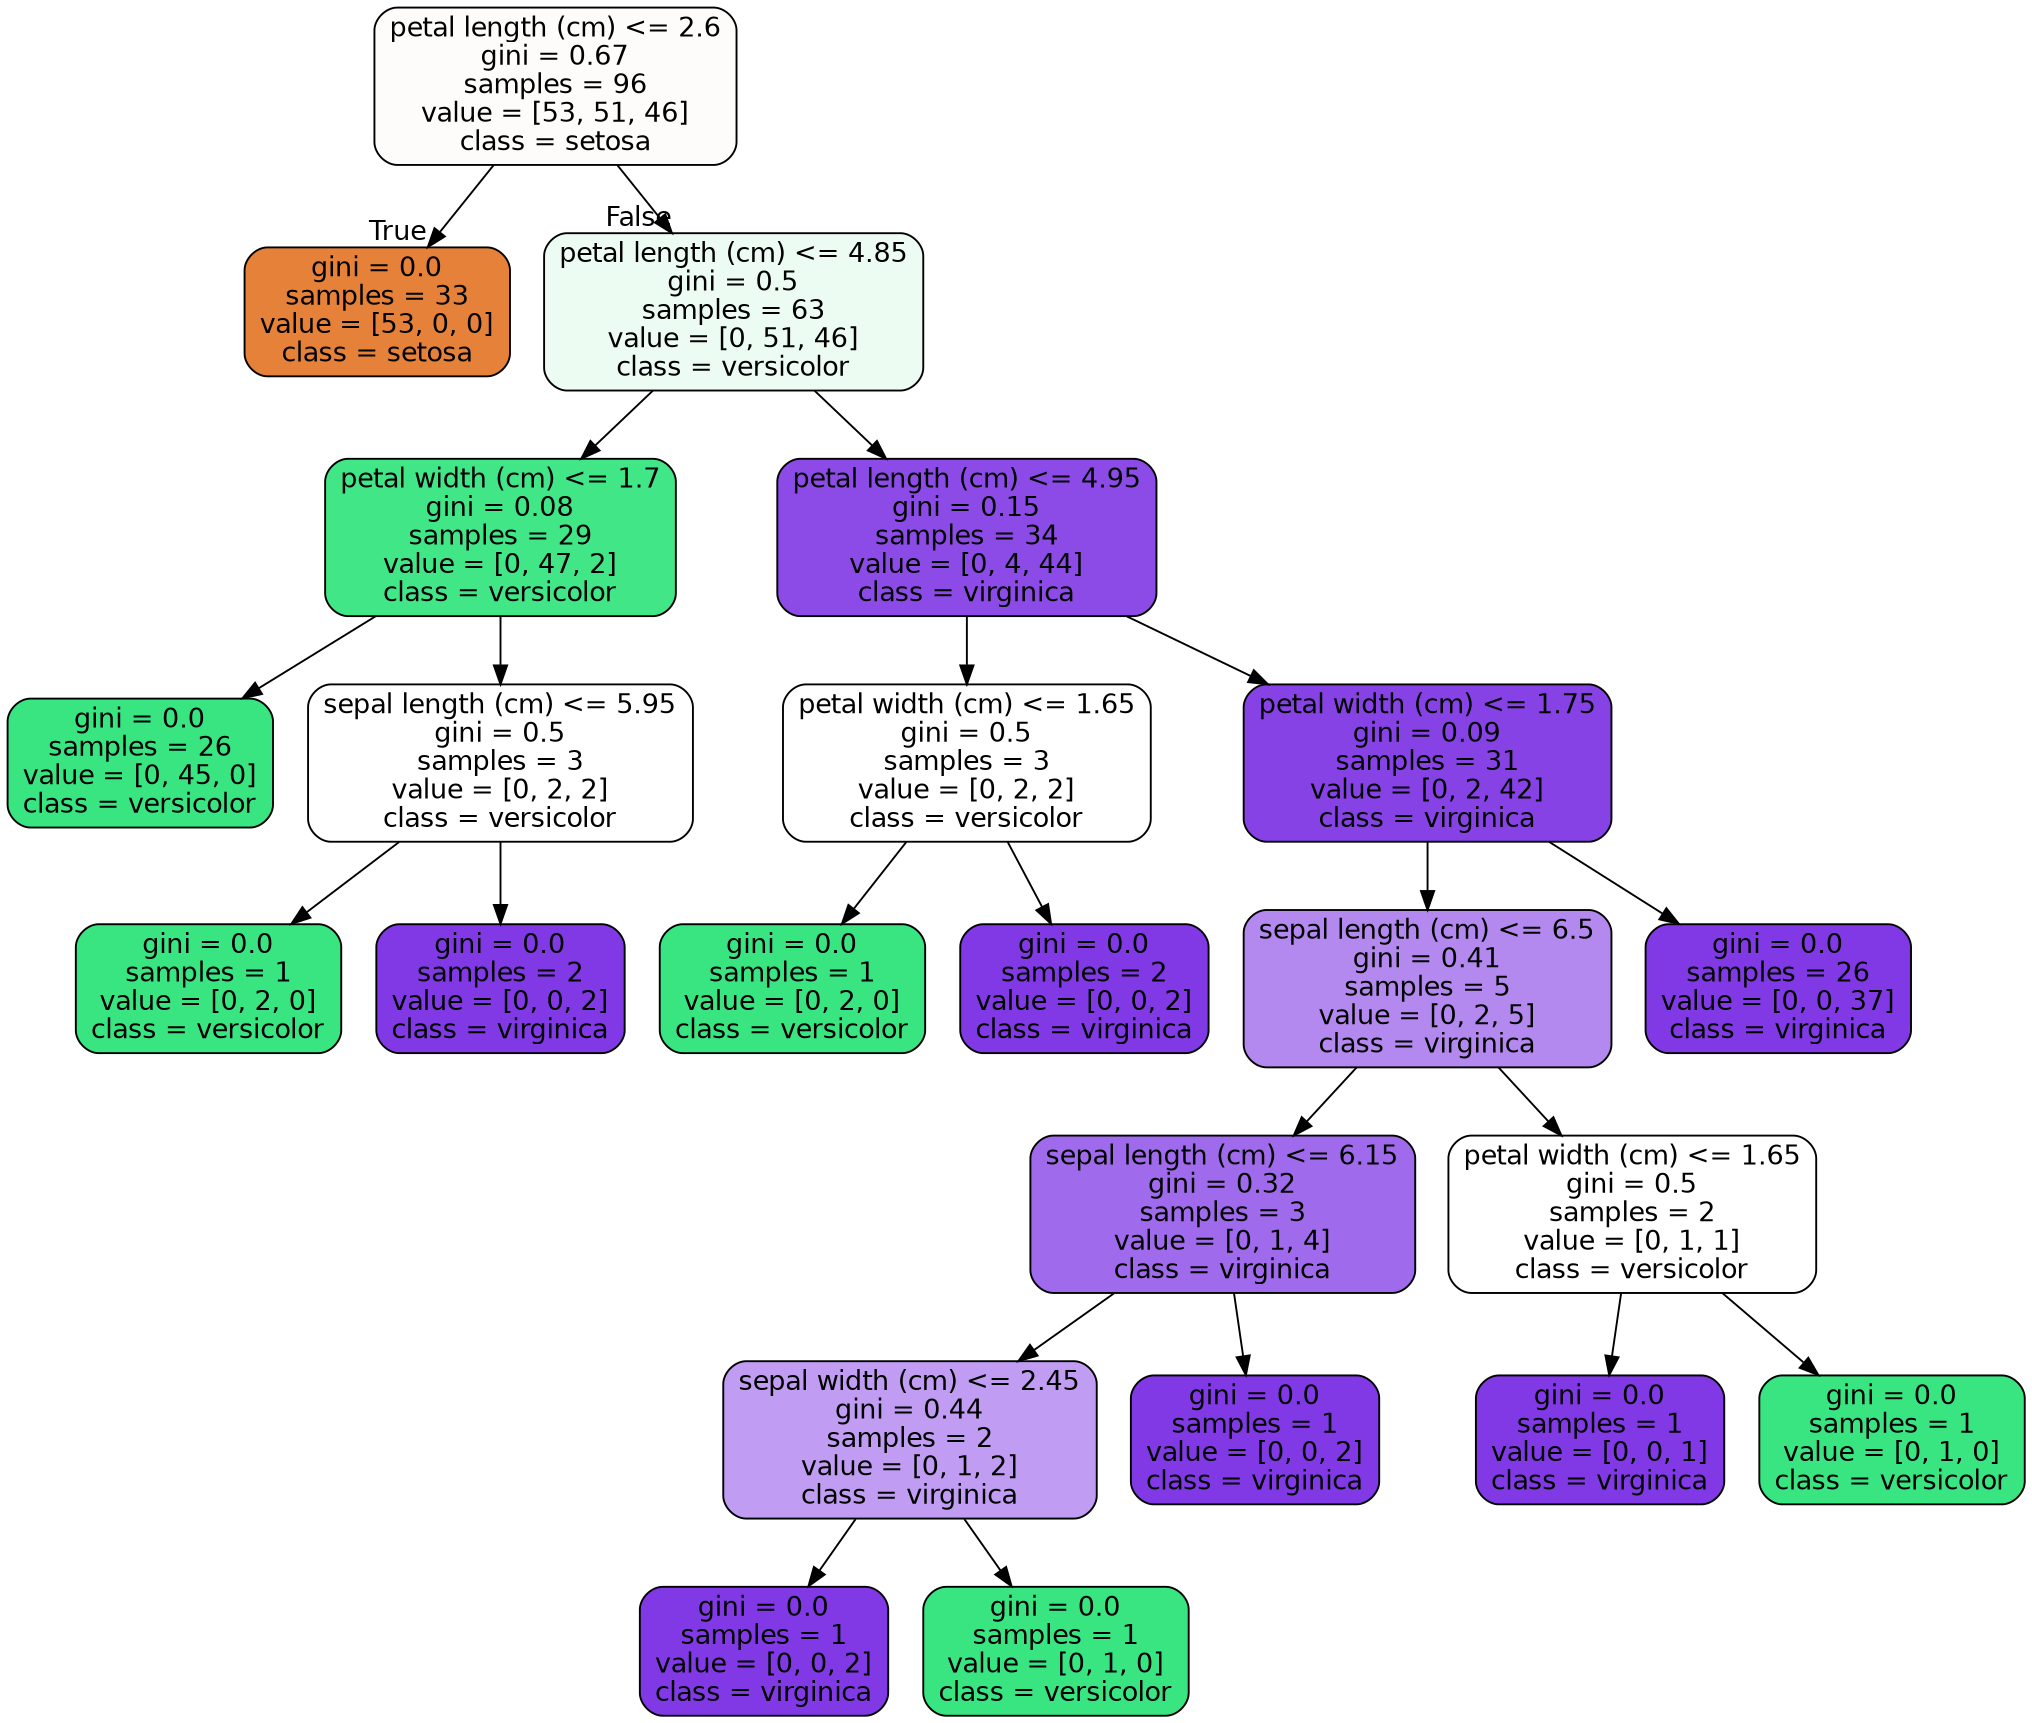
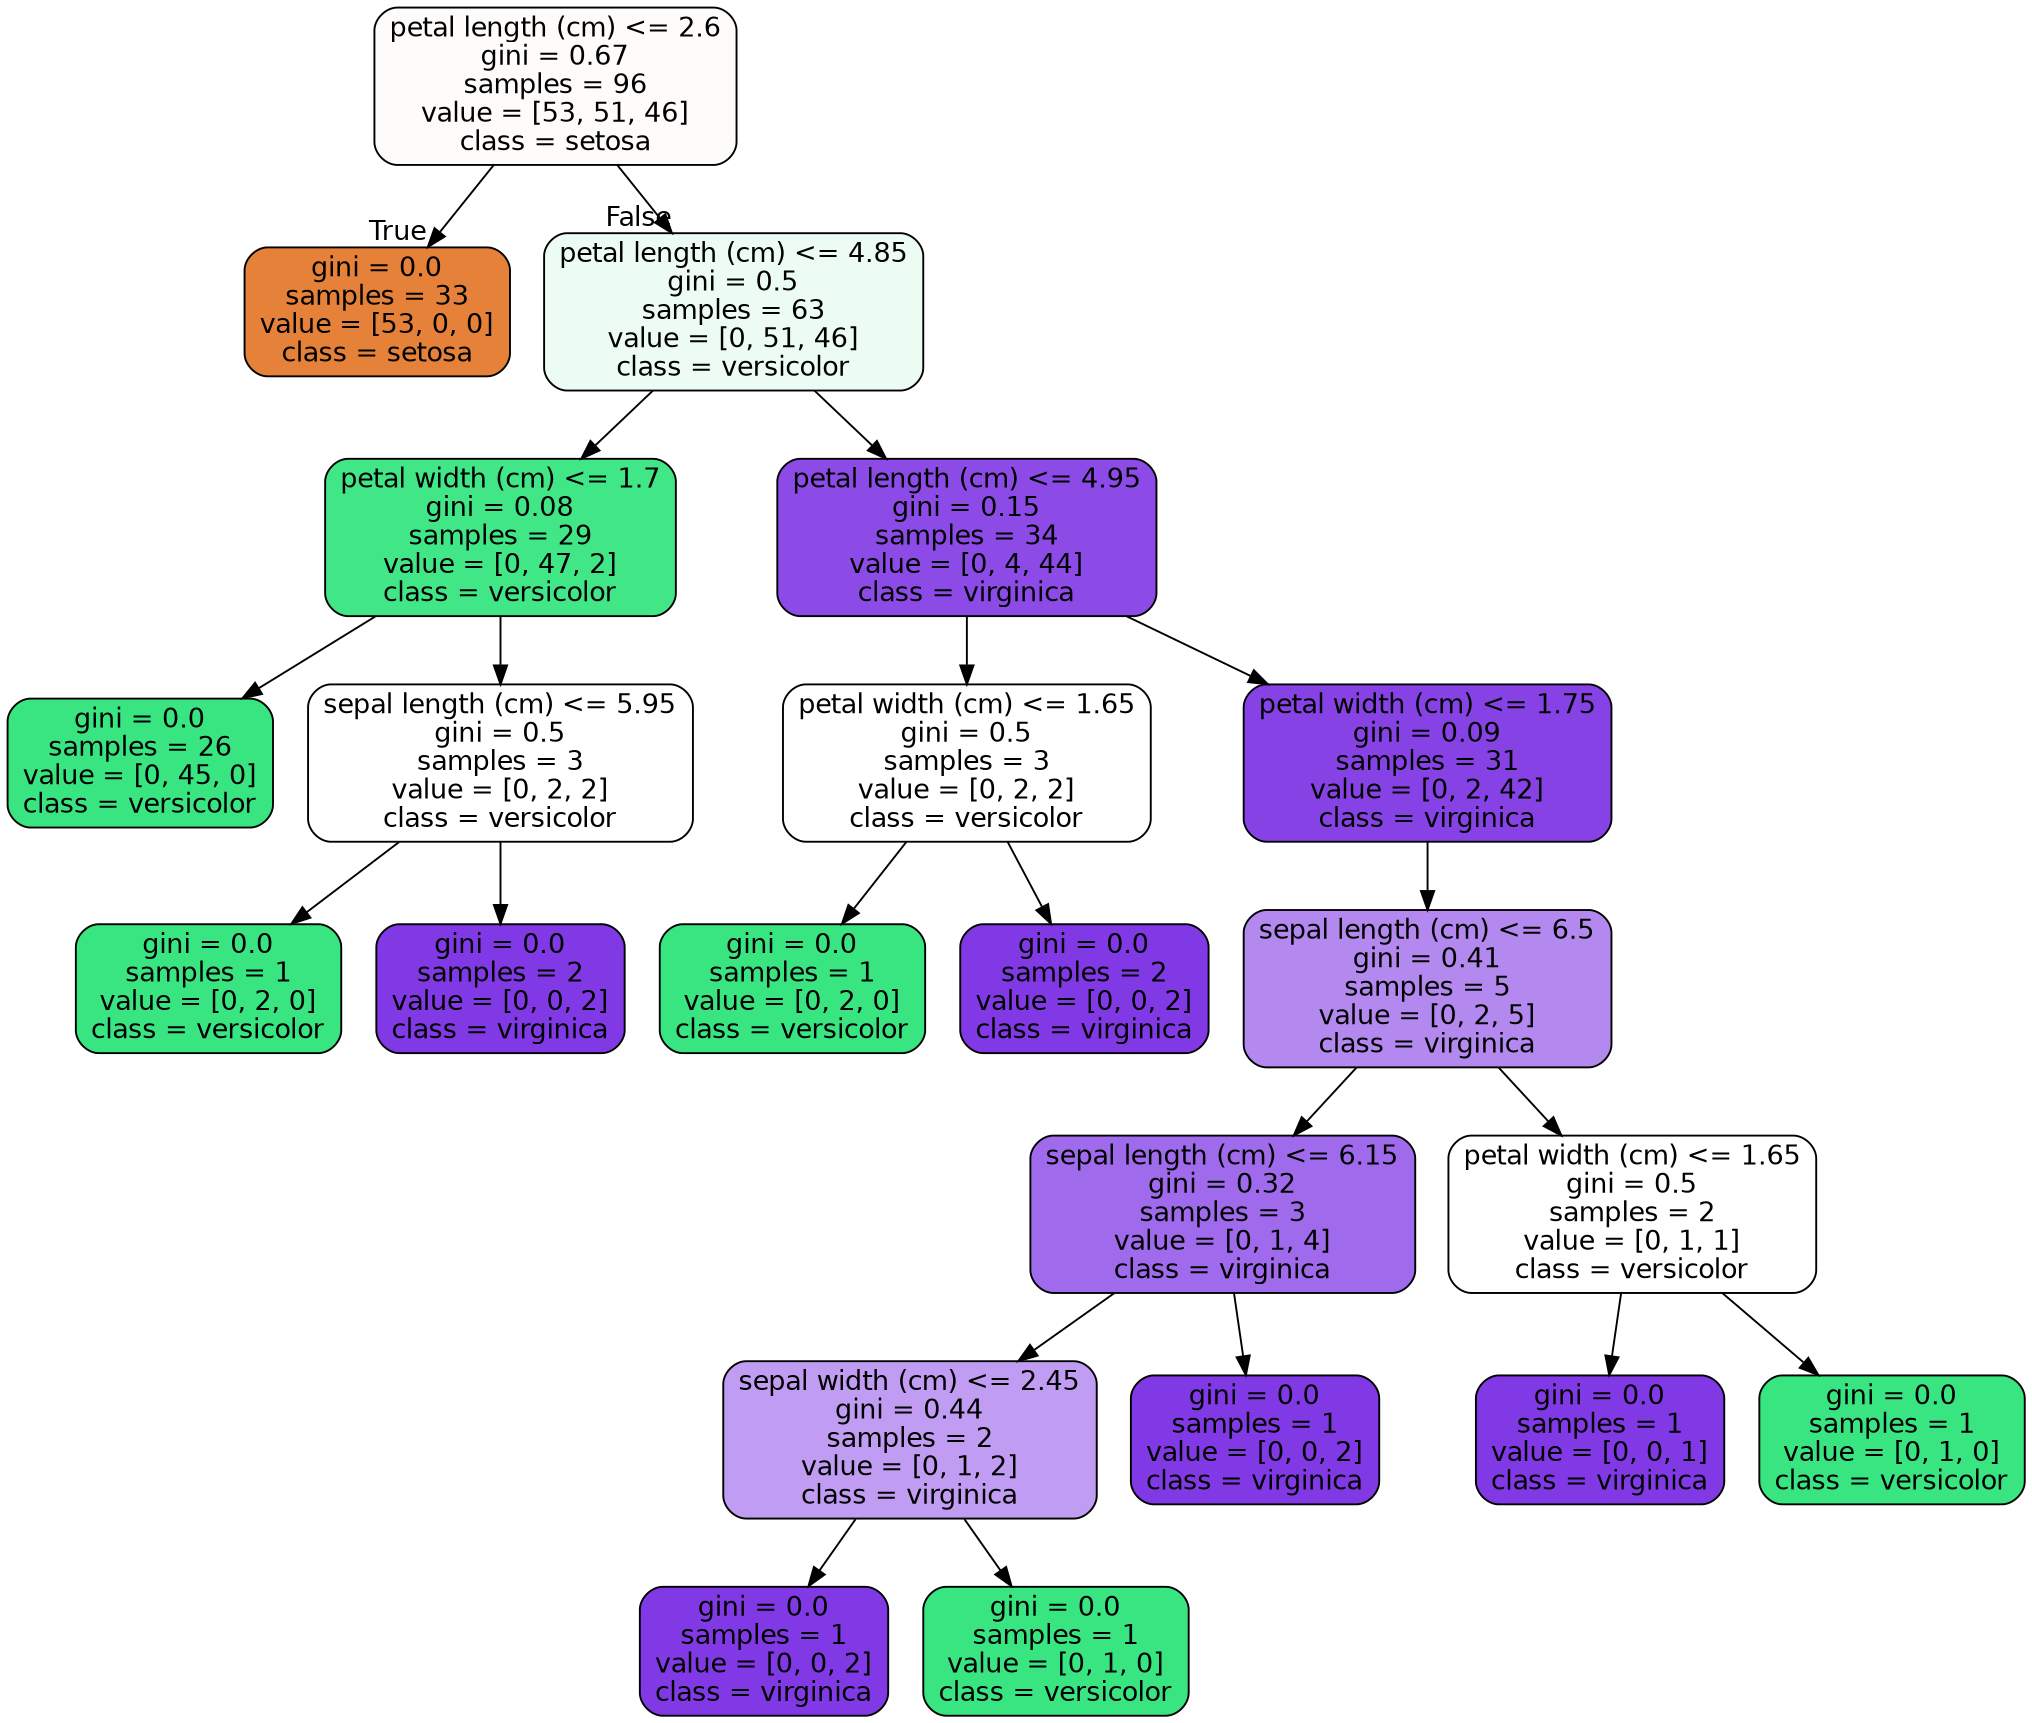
(1778, 989) -> none
